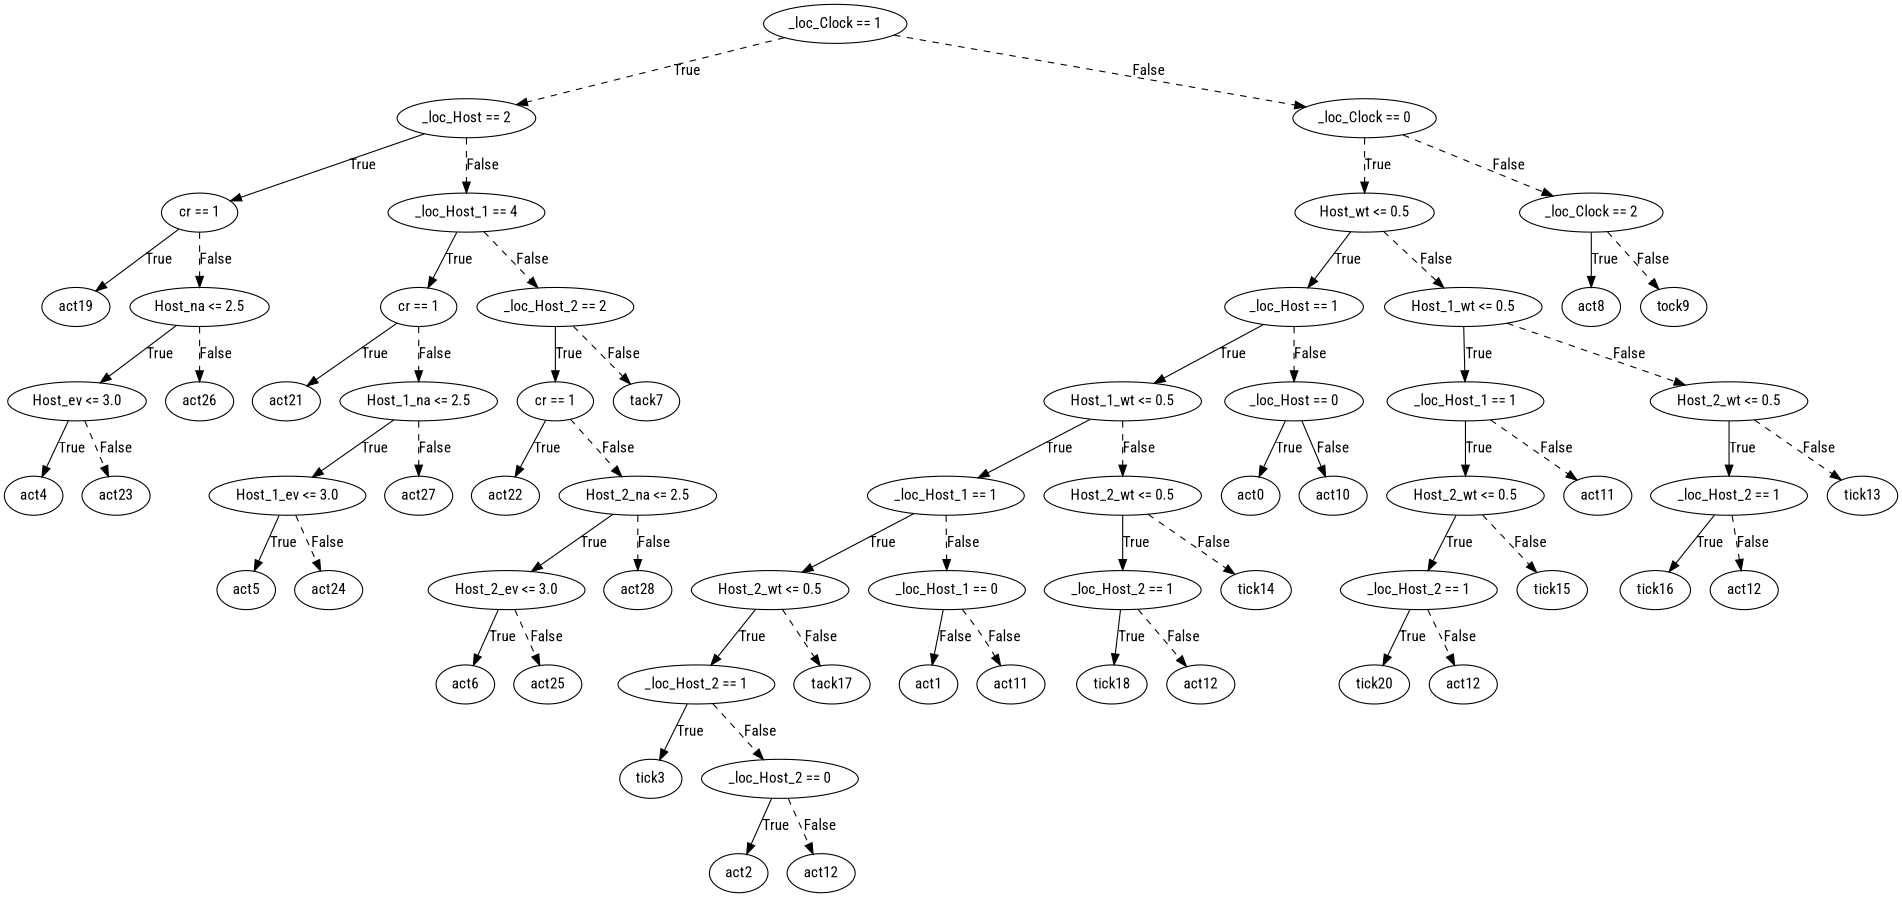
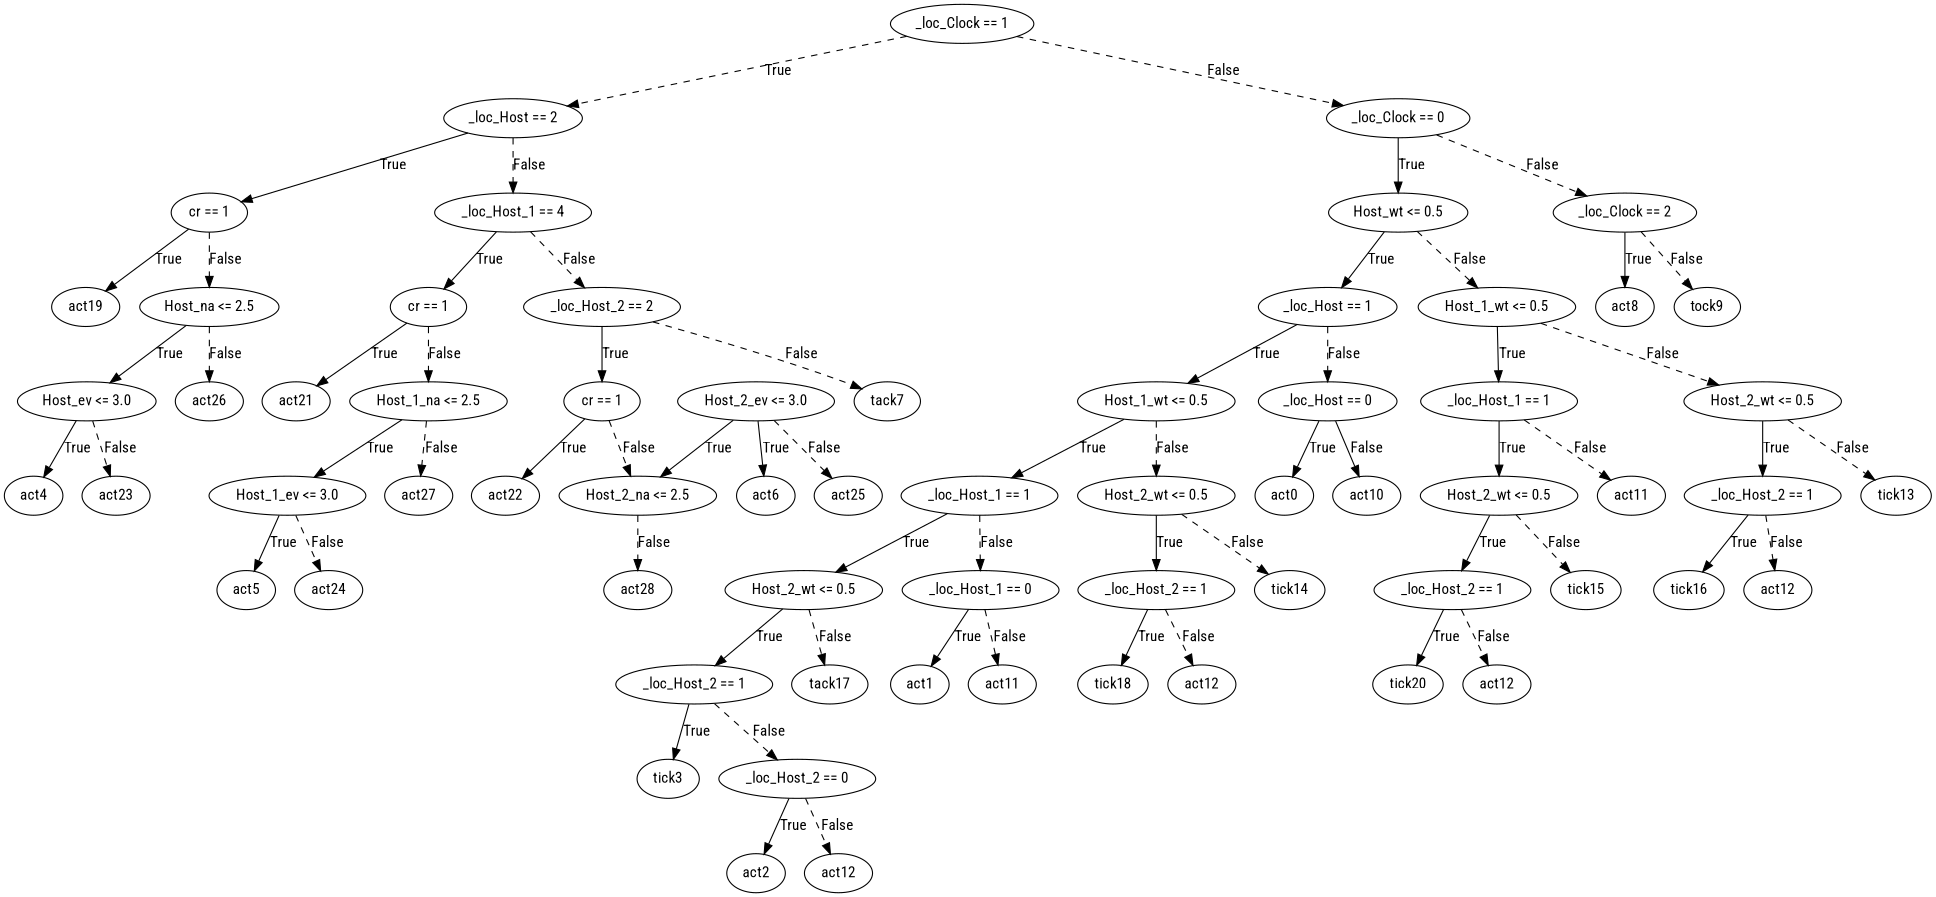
(1365, 160) -> (1398, 160)
(577, 540) -> (701, 445)
(956, 637) -> (968, 637)
